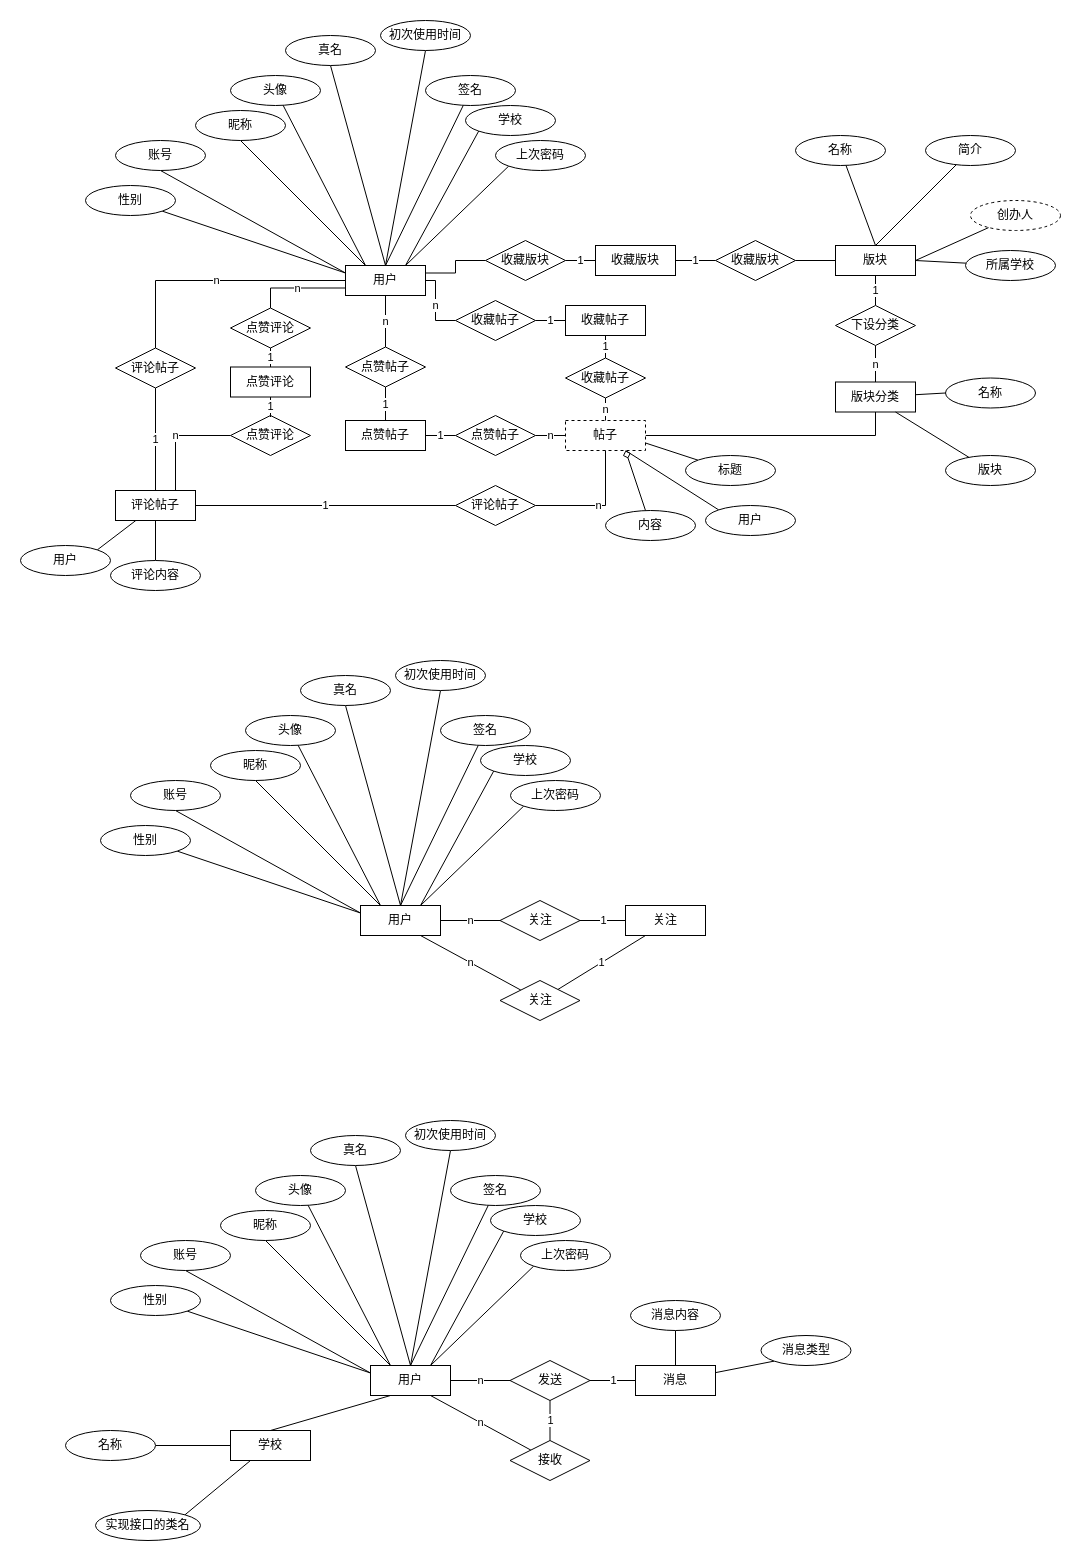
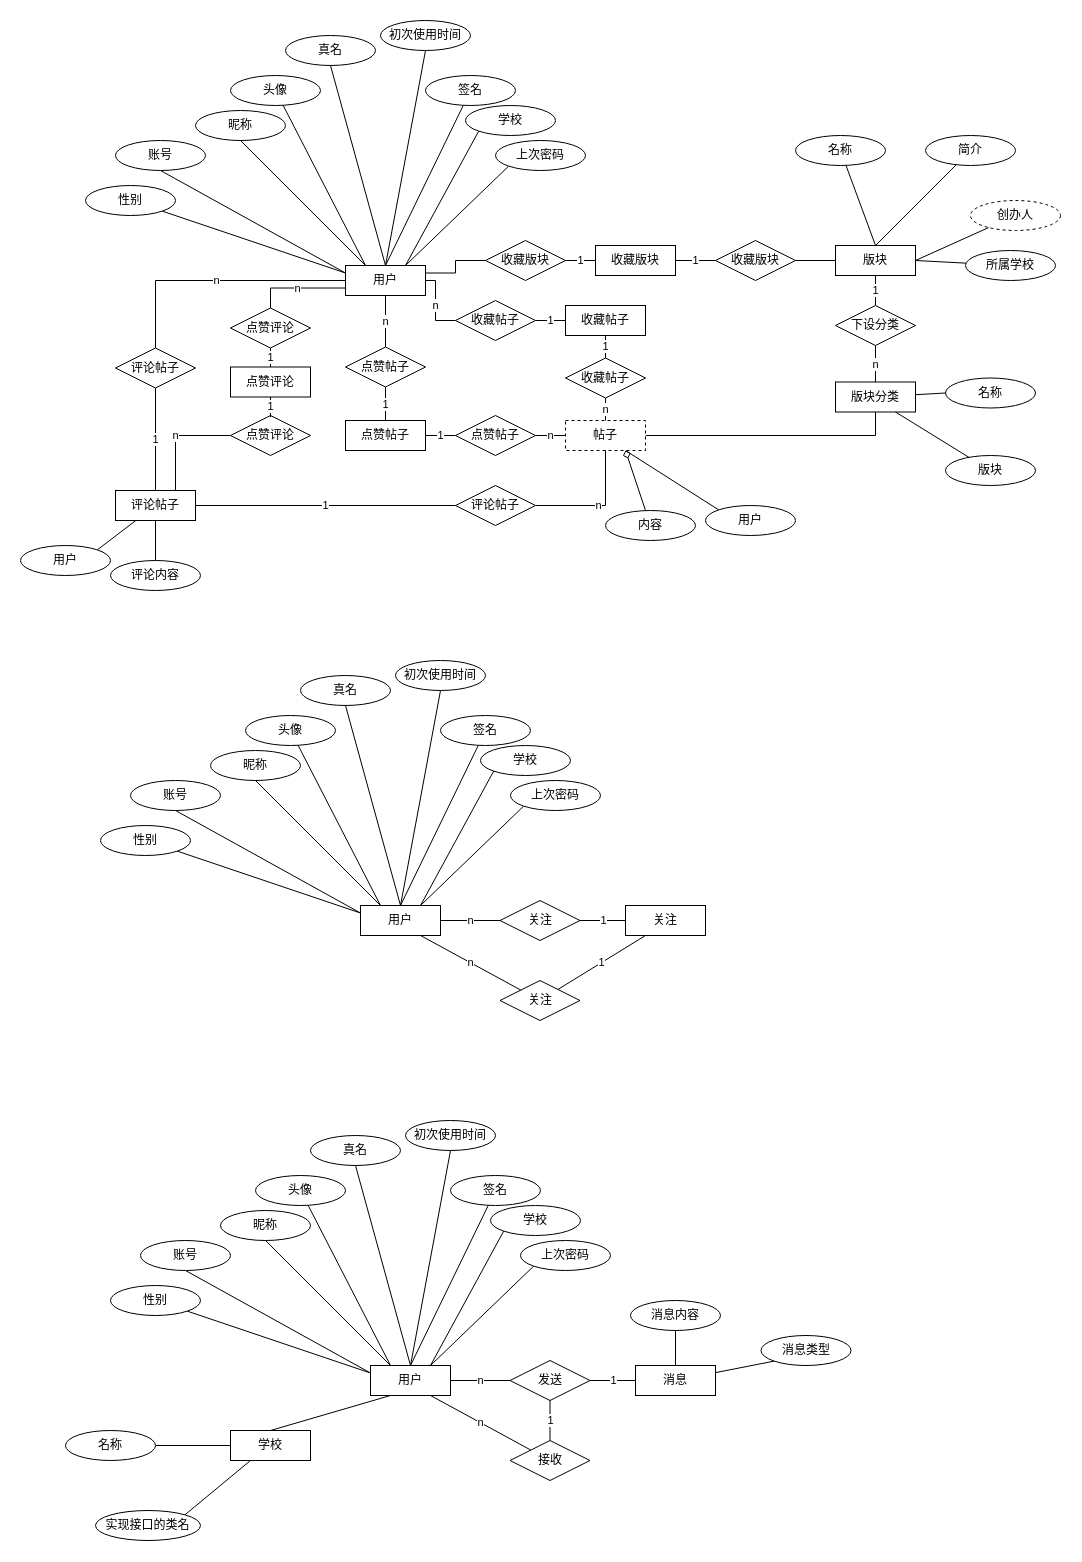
(672, 452) -> none
(731, 471) -> none
